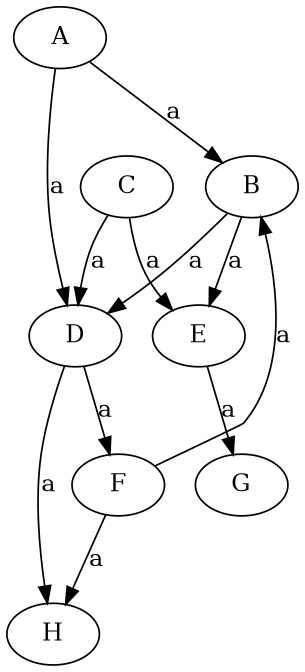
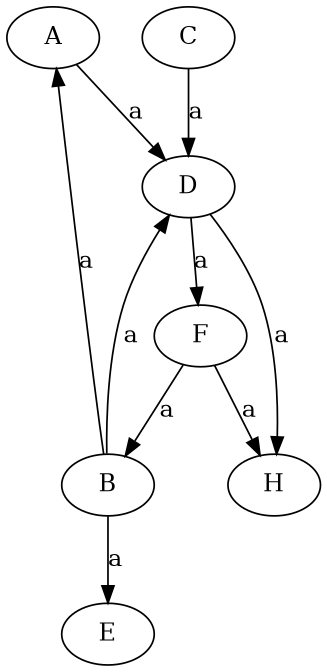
(149, 107) -> (80, 270)
(140, 260) -> none
(242, 485) -> none
